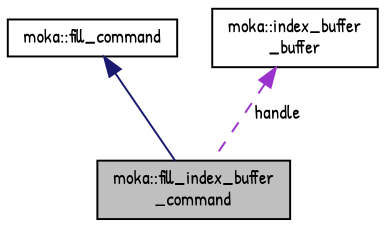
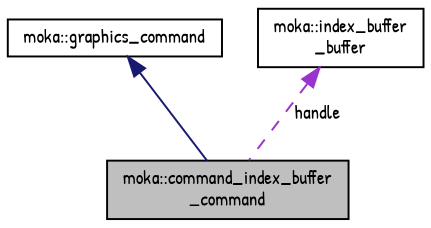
(92, 38) -> (115, 38)
(194, 190) -> (228, 190)
